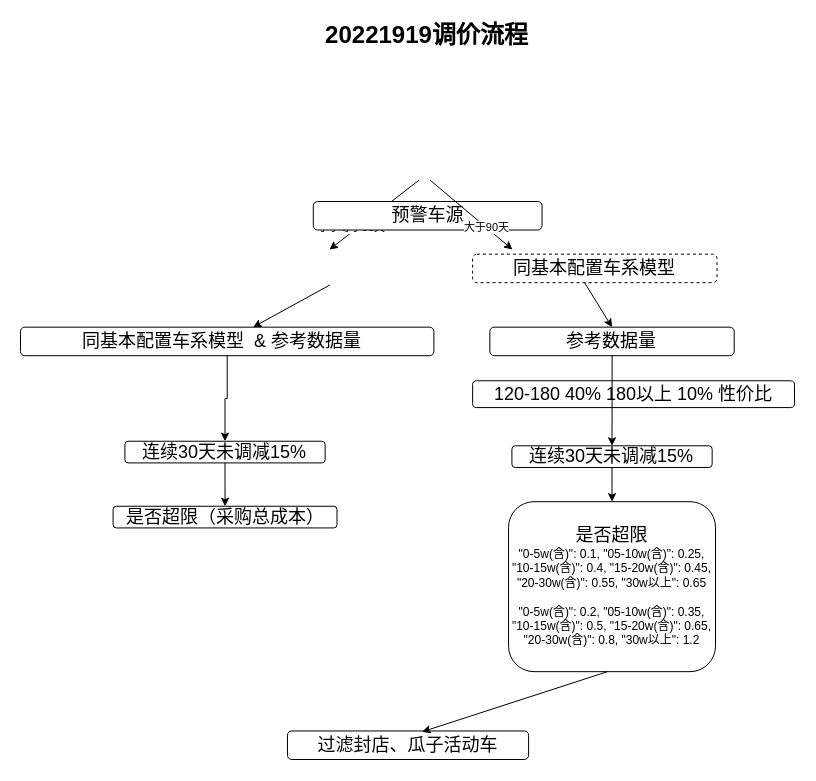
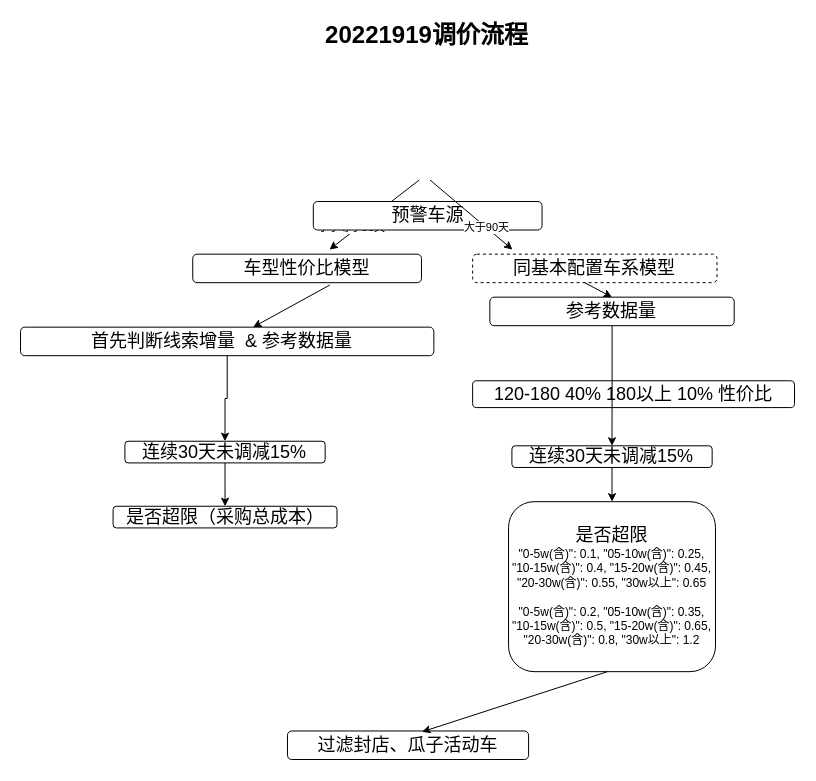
none -> (307, 268)
(612, 341) -> (612, 311)
(227, 342) -> (227, 342)
